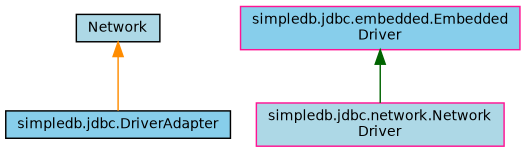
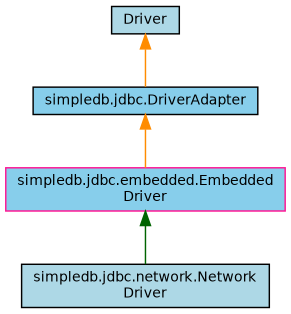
(118, 28) -> (145, 20)
(380, 125) -> (145, 286)
none -> (145, 149)
